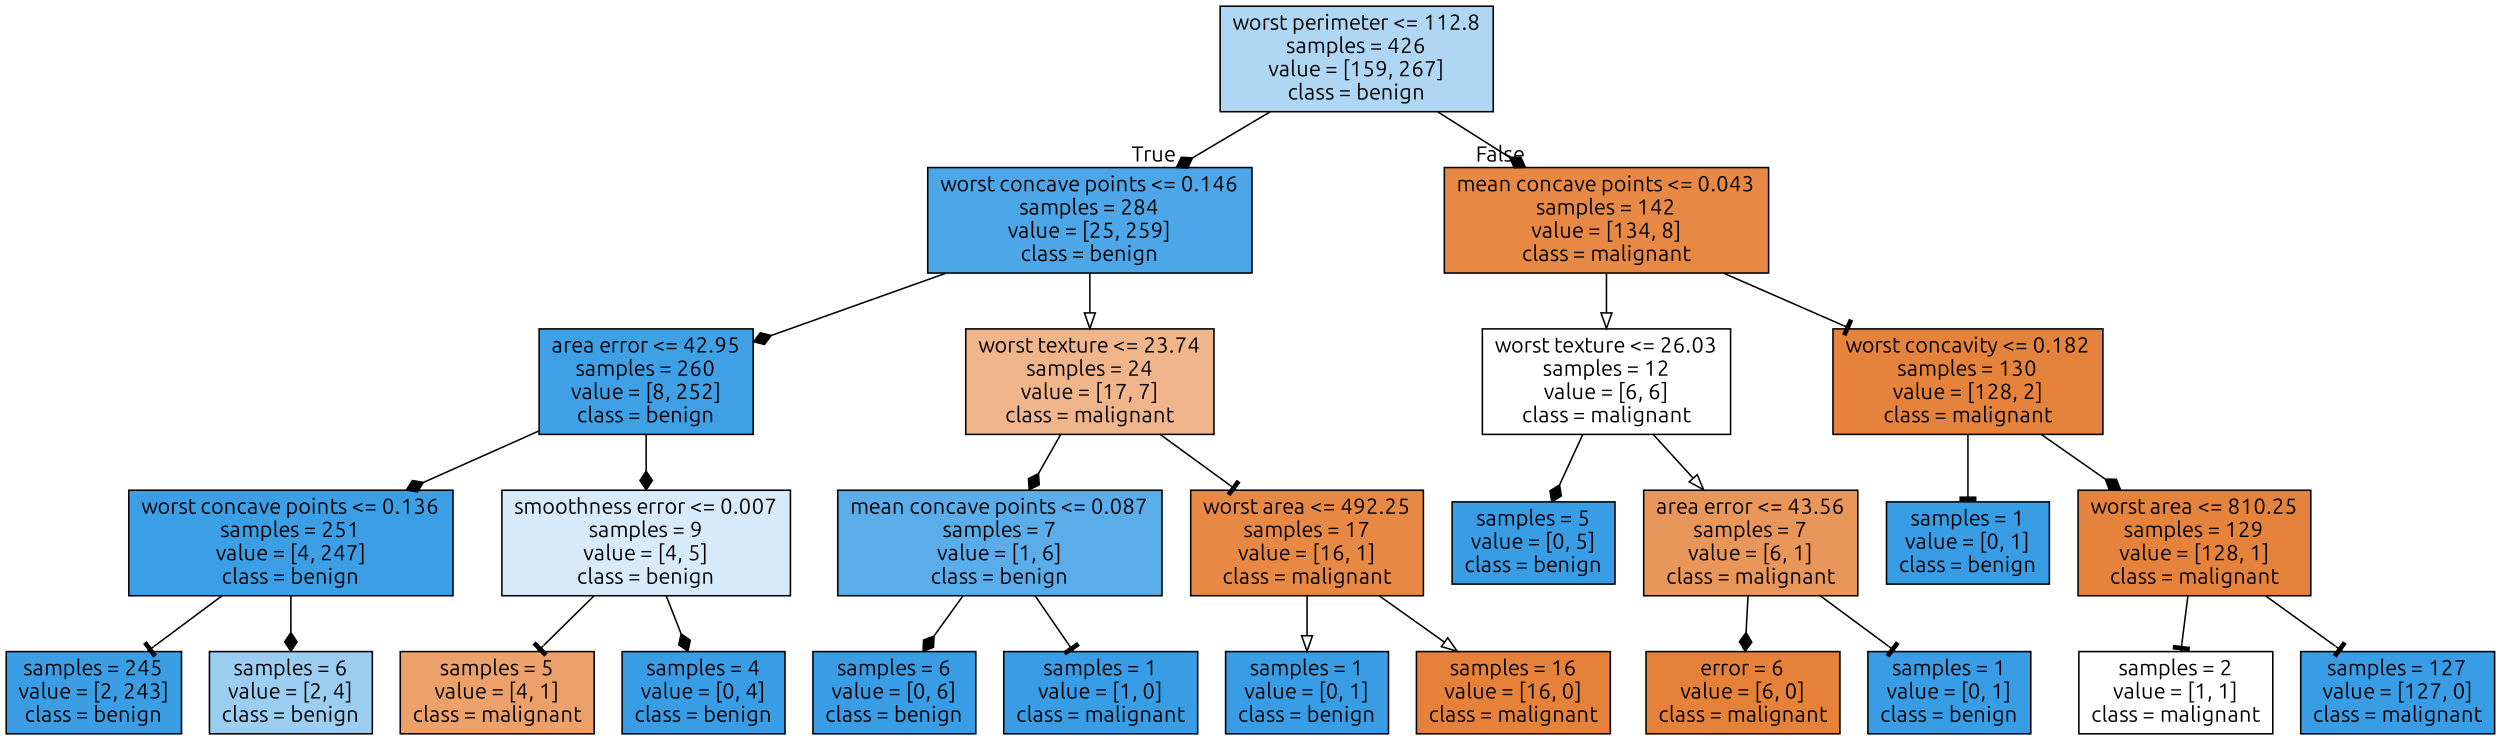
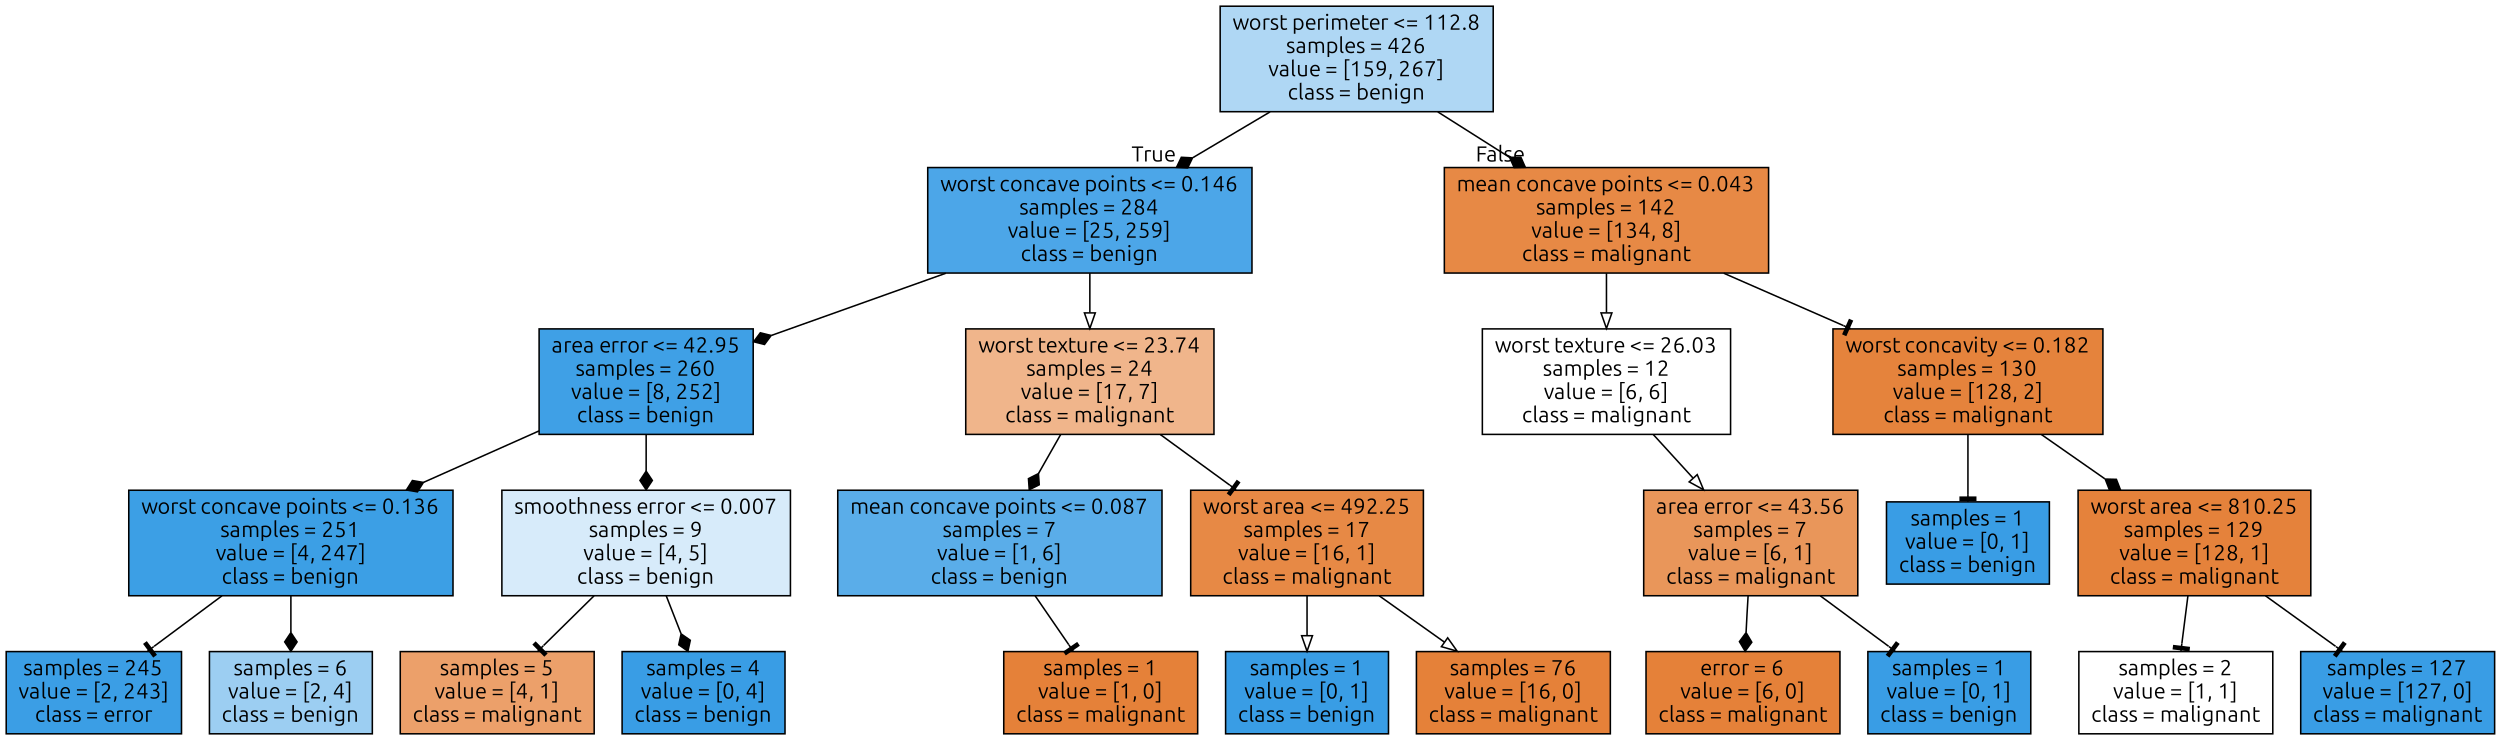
(1534, 543) -> none
(94, 693) -> (94, 693)
(894, 693) -> none
(1101, 693) -> (1101, 693)
(1513, 693) -> (1513, 693)
